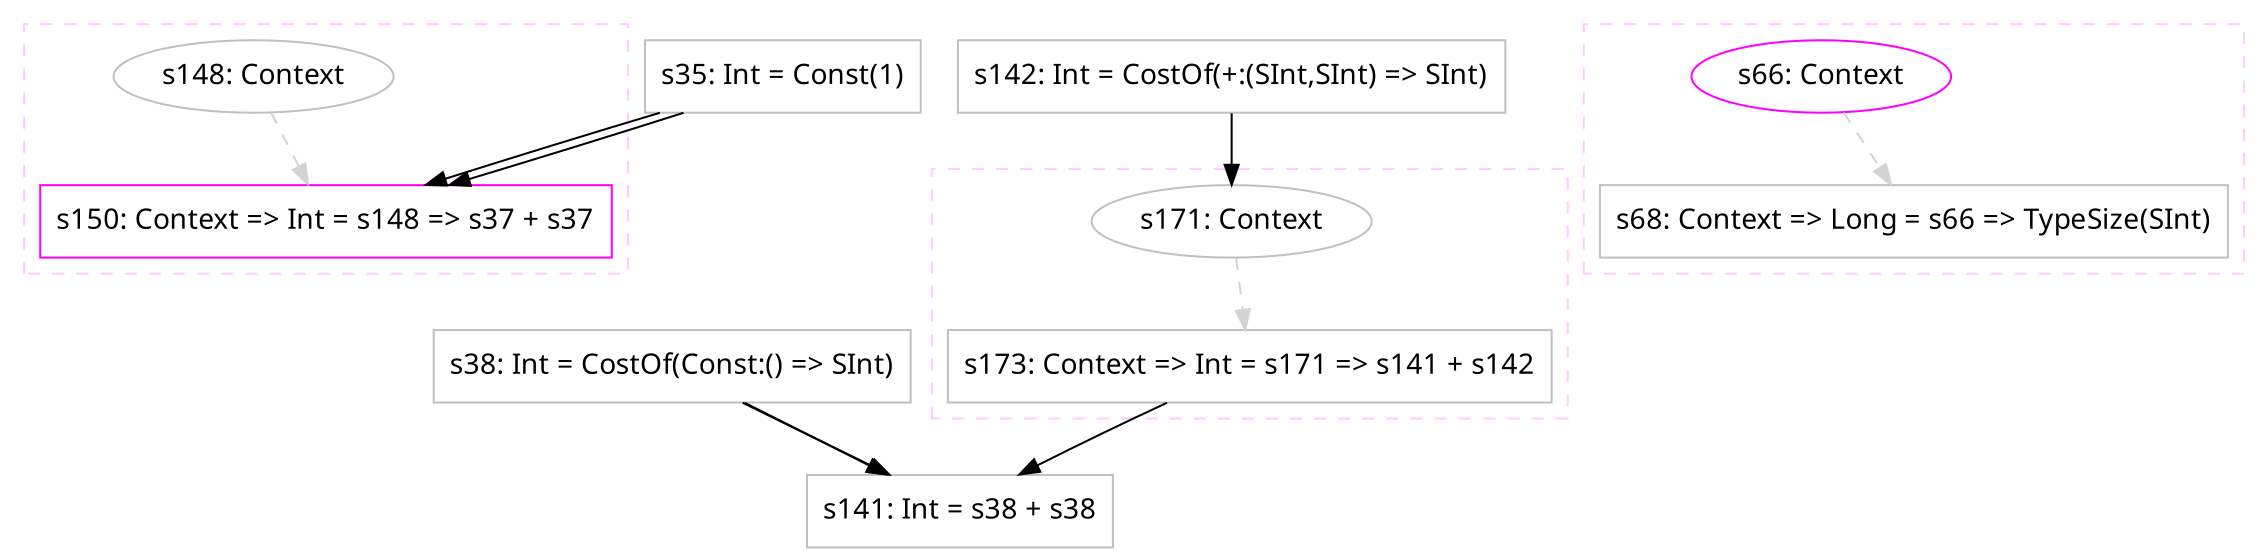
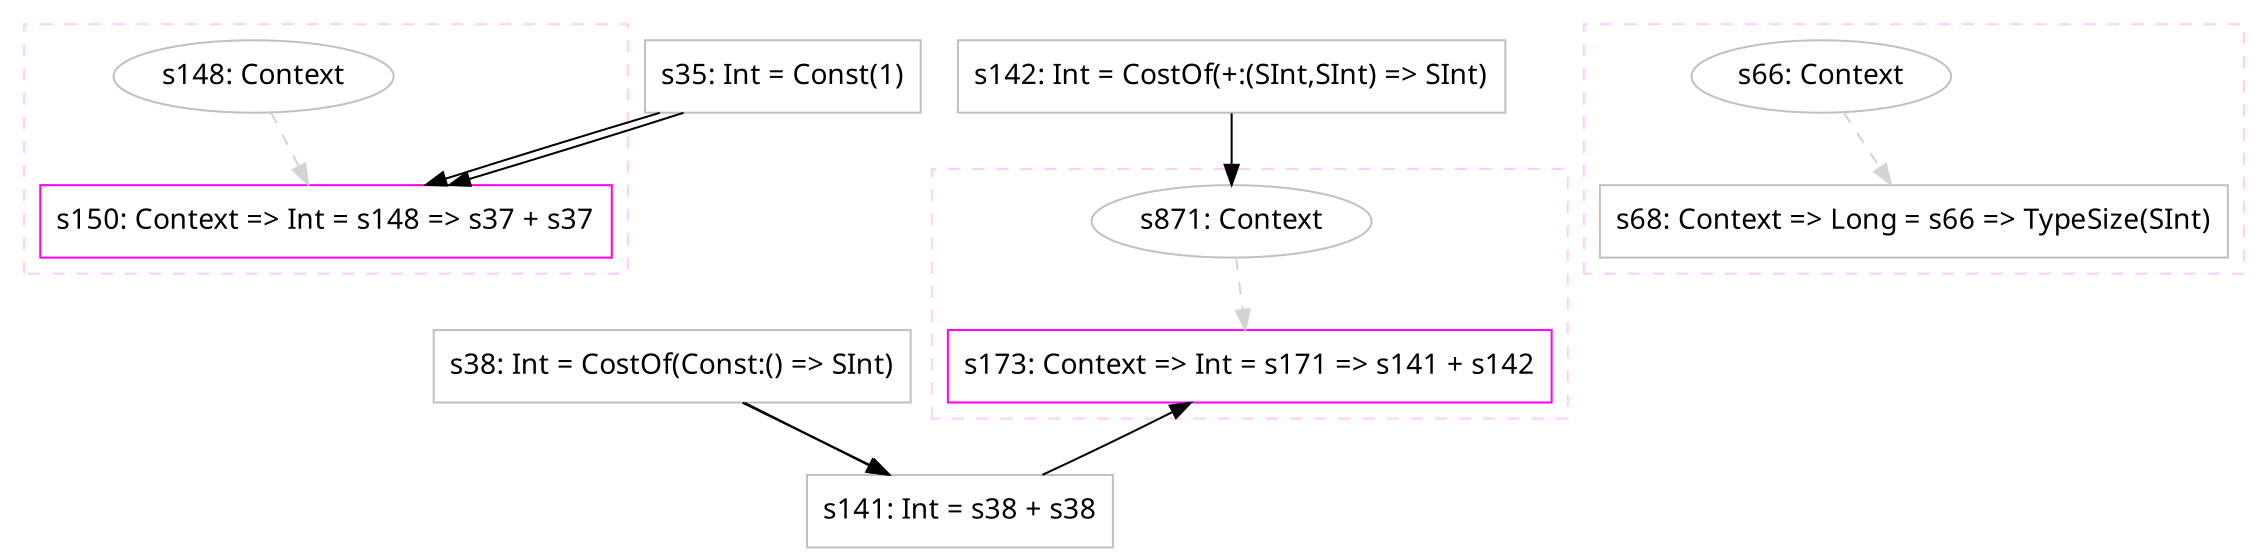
(1821, 76) -> (1821, 76)
(1232, 221) -> (1232, 221)
(1250, 366) -> (1250, 366)
(1102, 434) -> (1108, 444)
